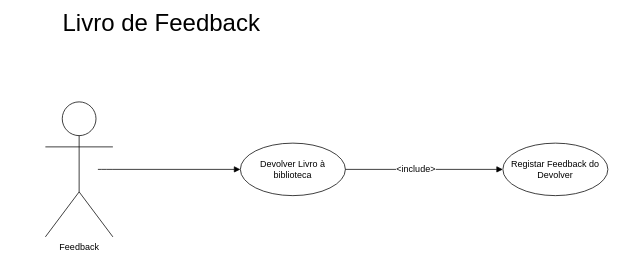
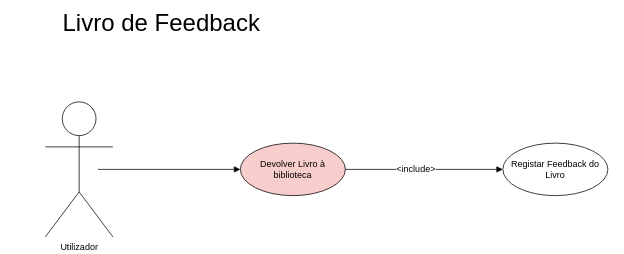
(293, 169) -> (293, 169)
(555, 169) -> (555, 169)
(80, 247) -> (80, 247)
